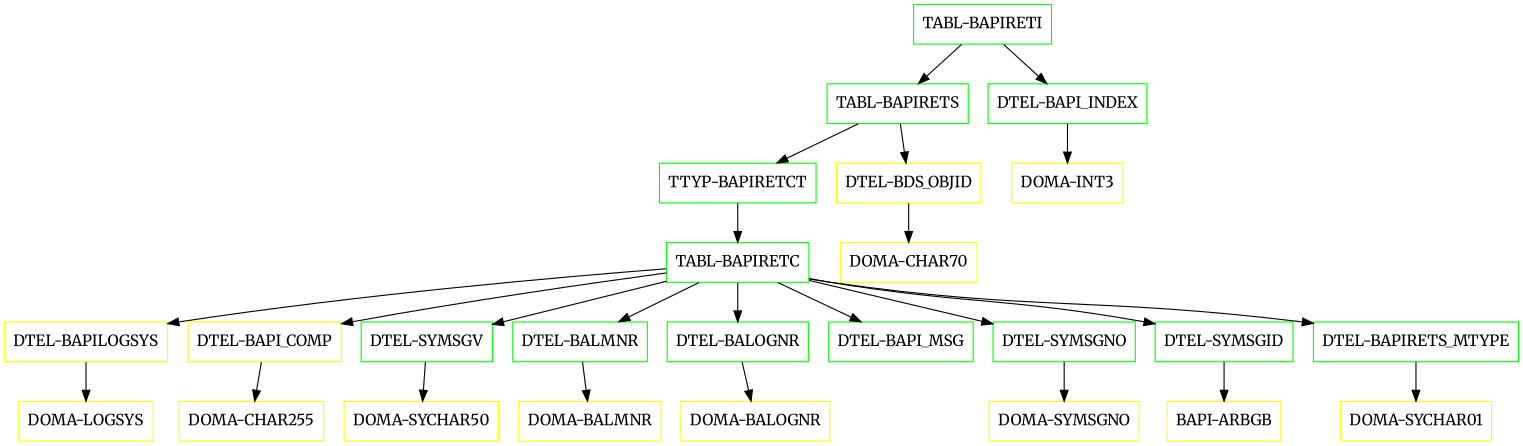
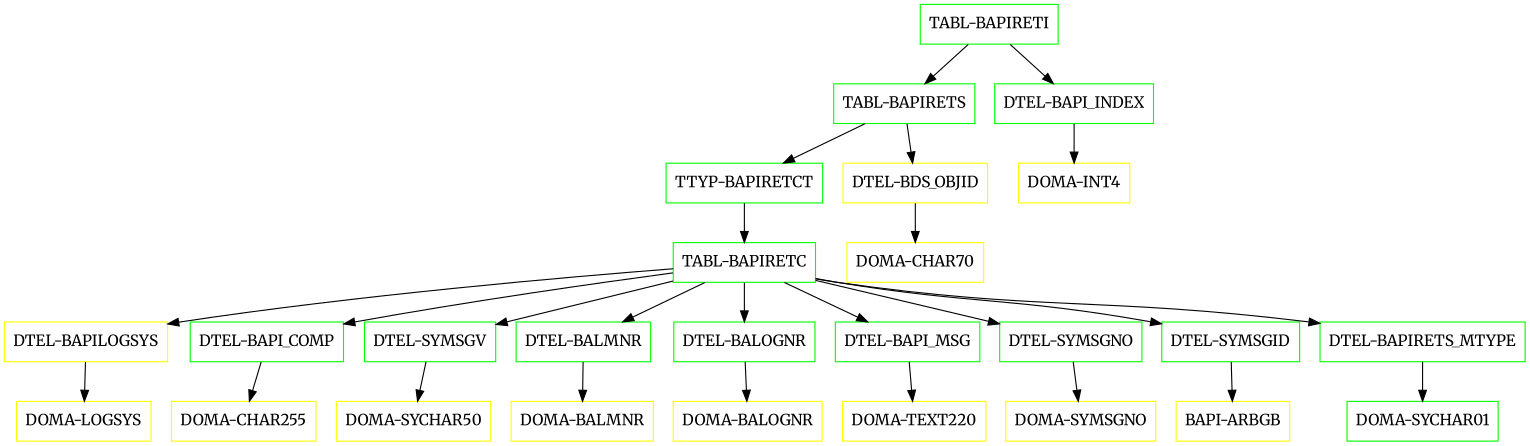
(1067, 183) -> (1074, 183)
(265, 342) -> (267, 342)
none -> (914, 421)
(1416, 421) -> (1423, 421)
